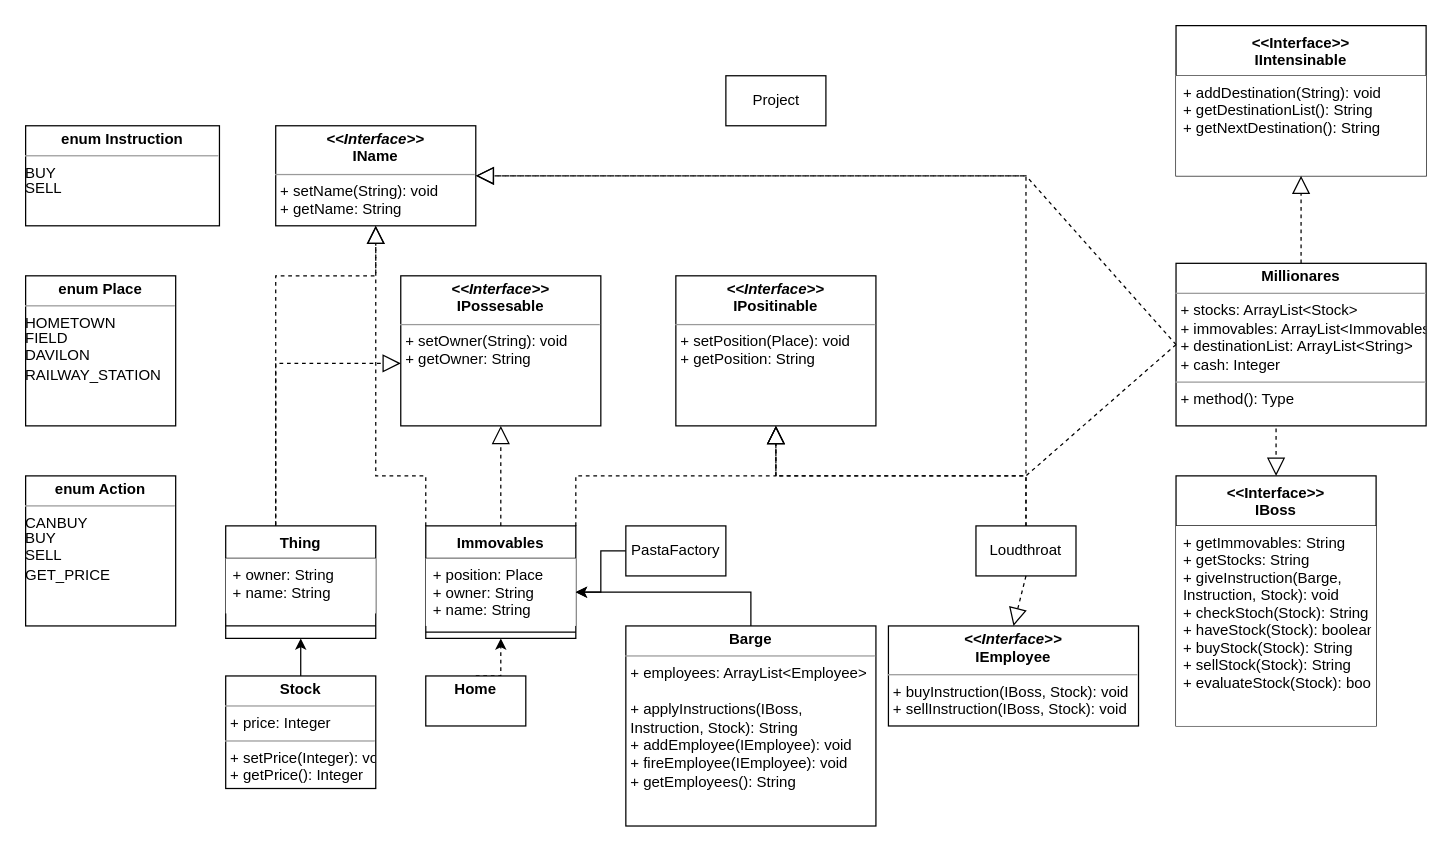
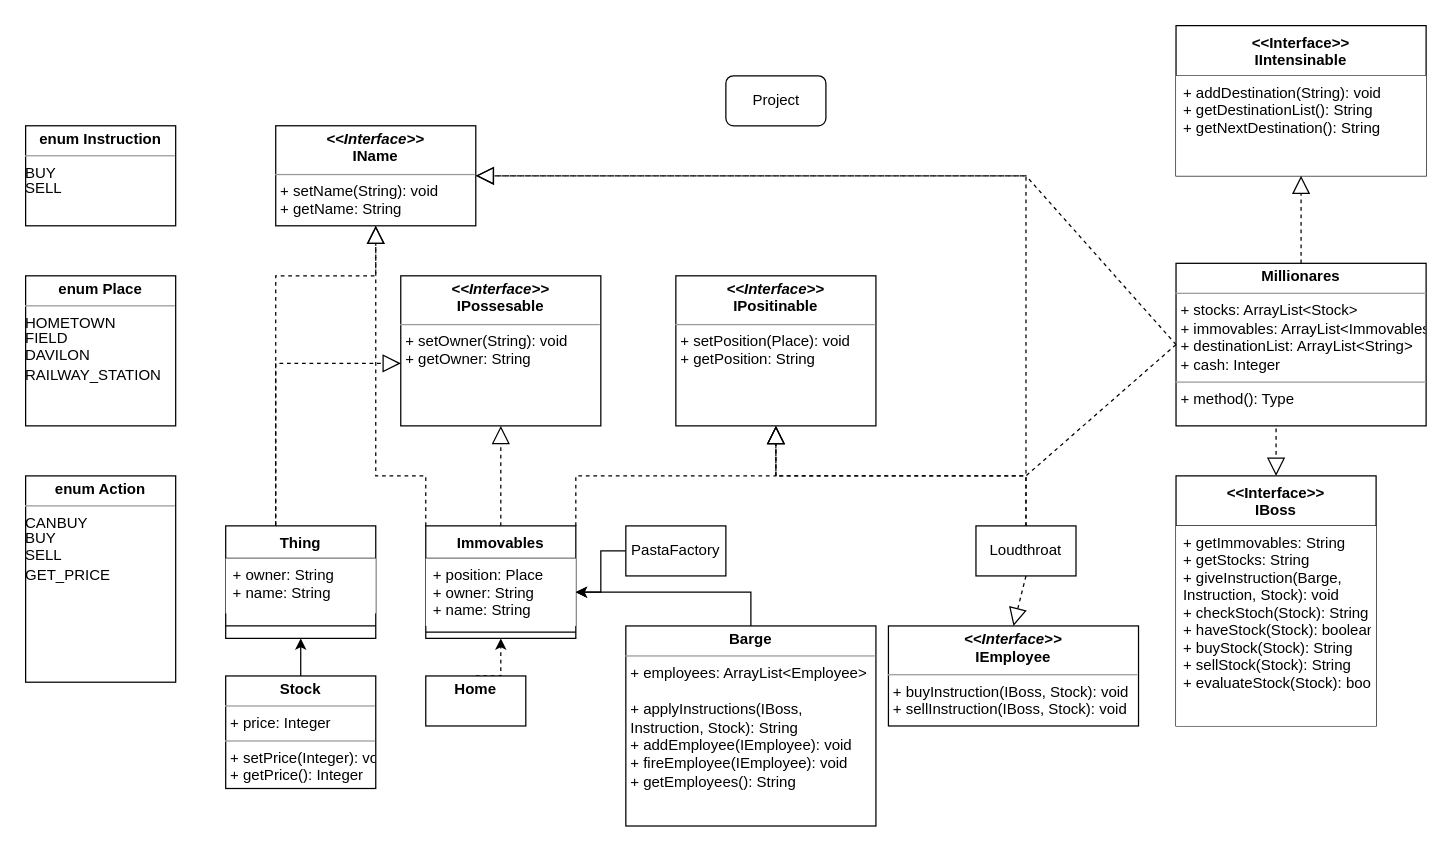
(776, 101) -> (776, 101)
(123, 176) -> (101, 176)
(101, 551) -> (101, 579)
